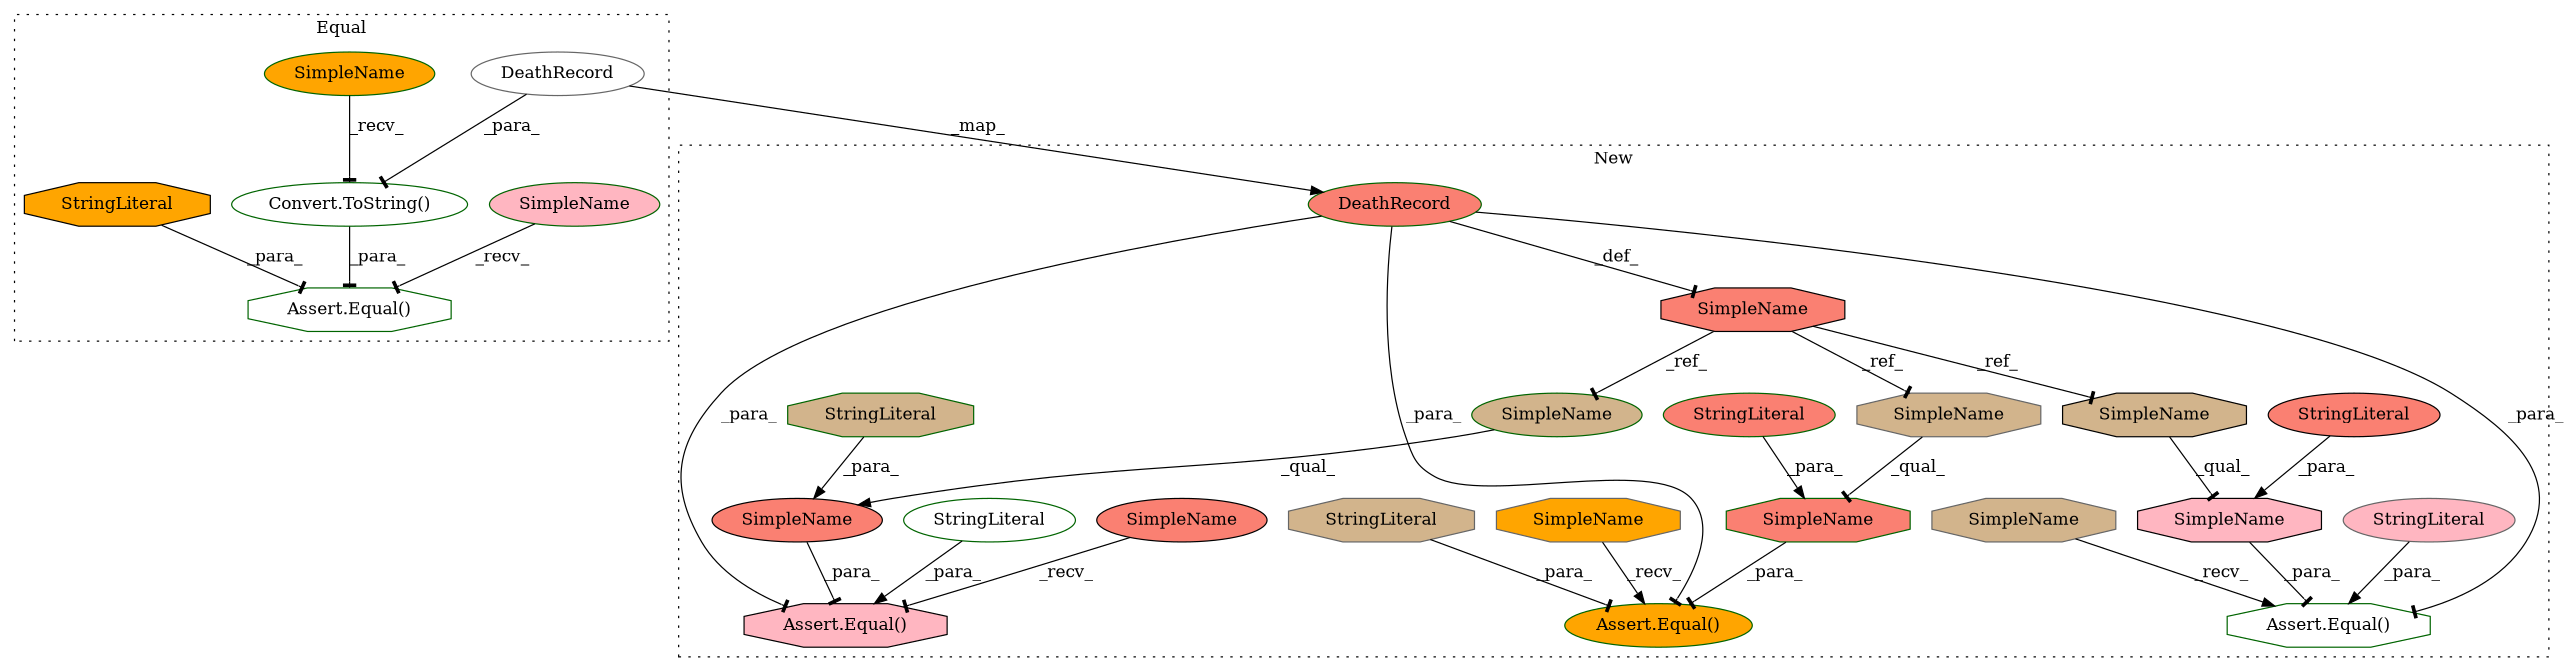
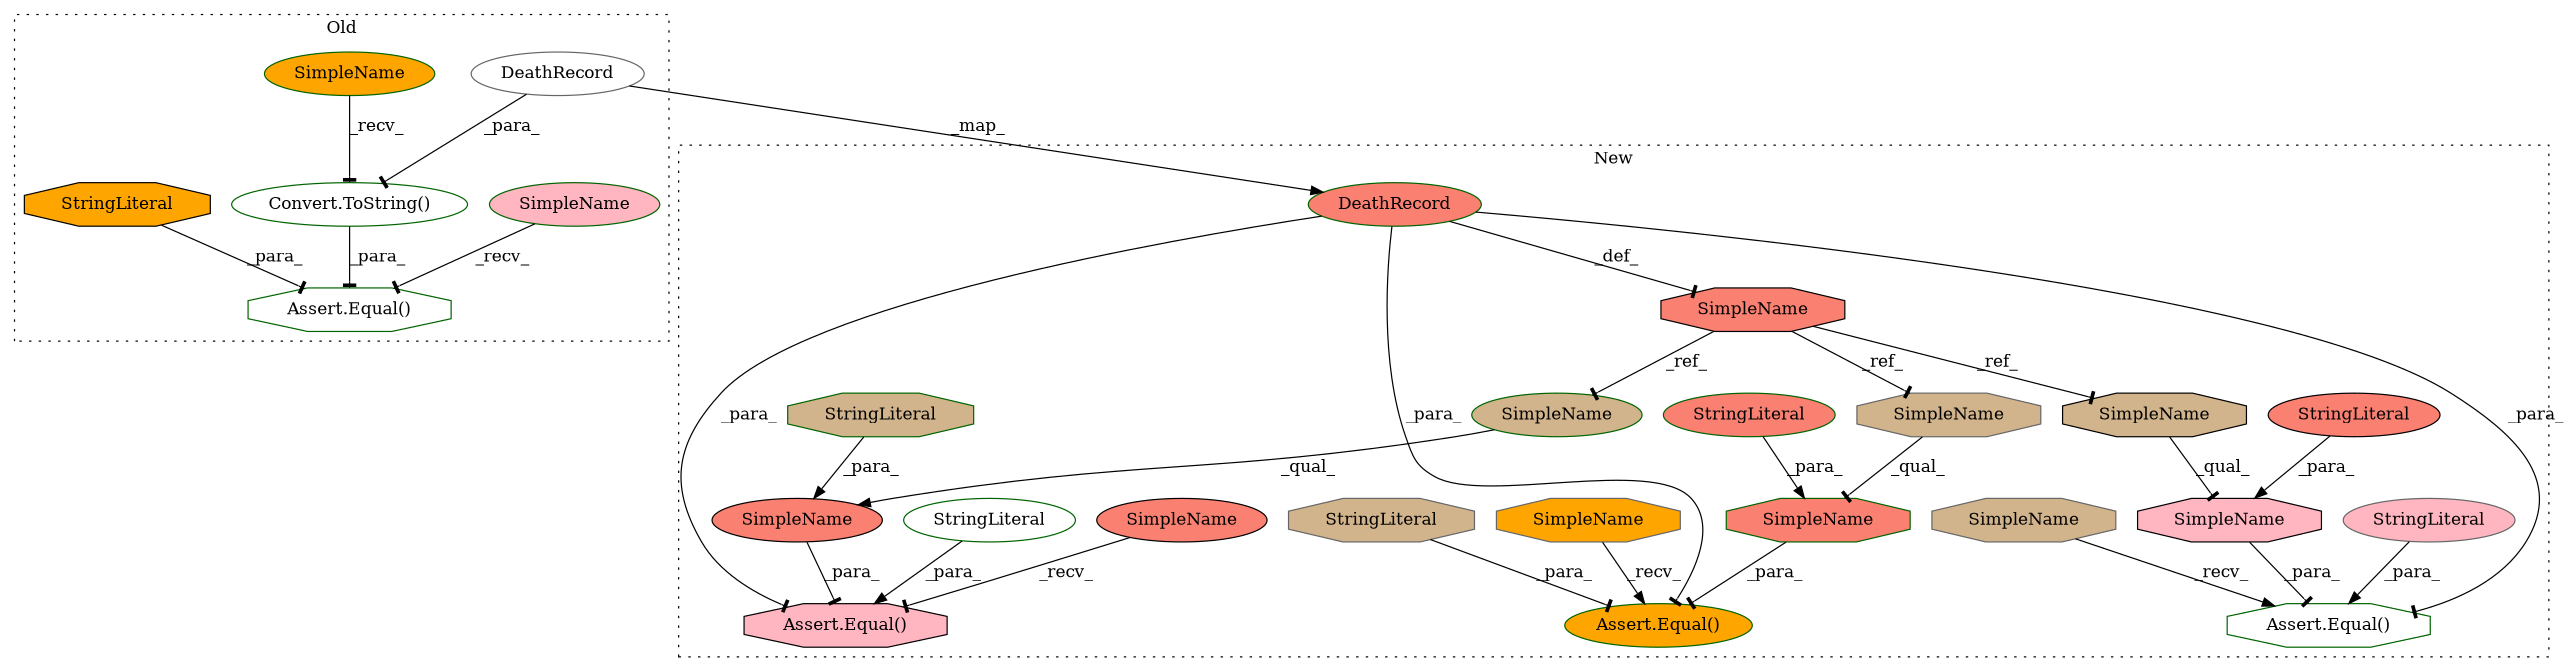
(342, 28) -> (342, 28)
